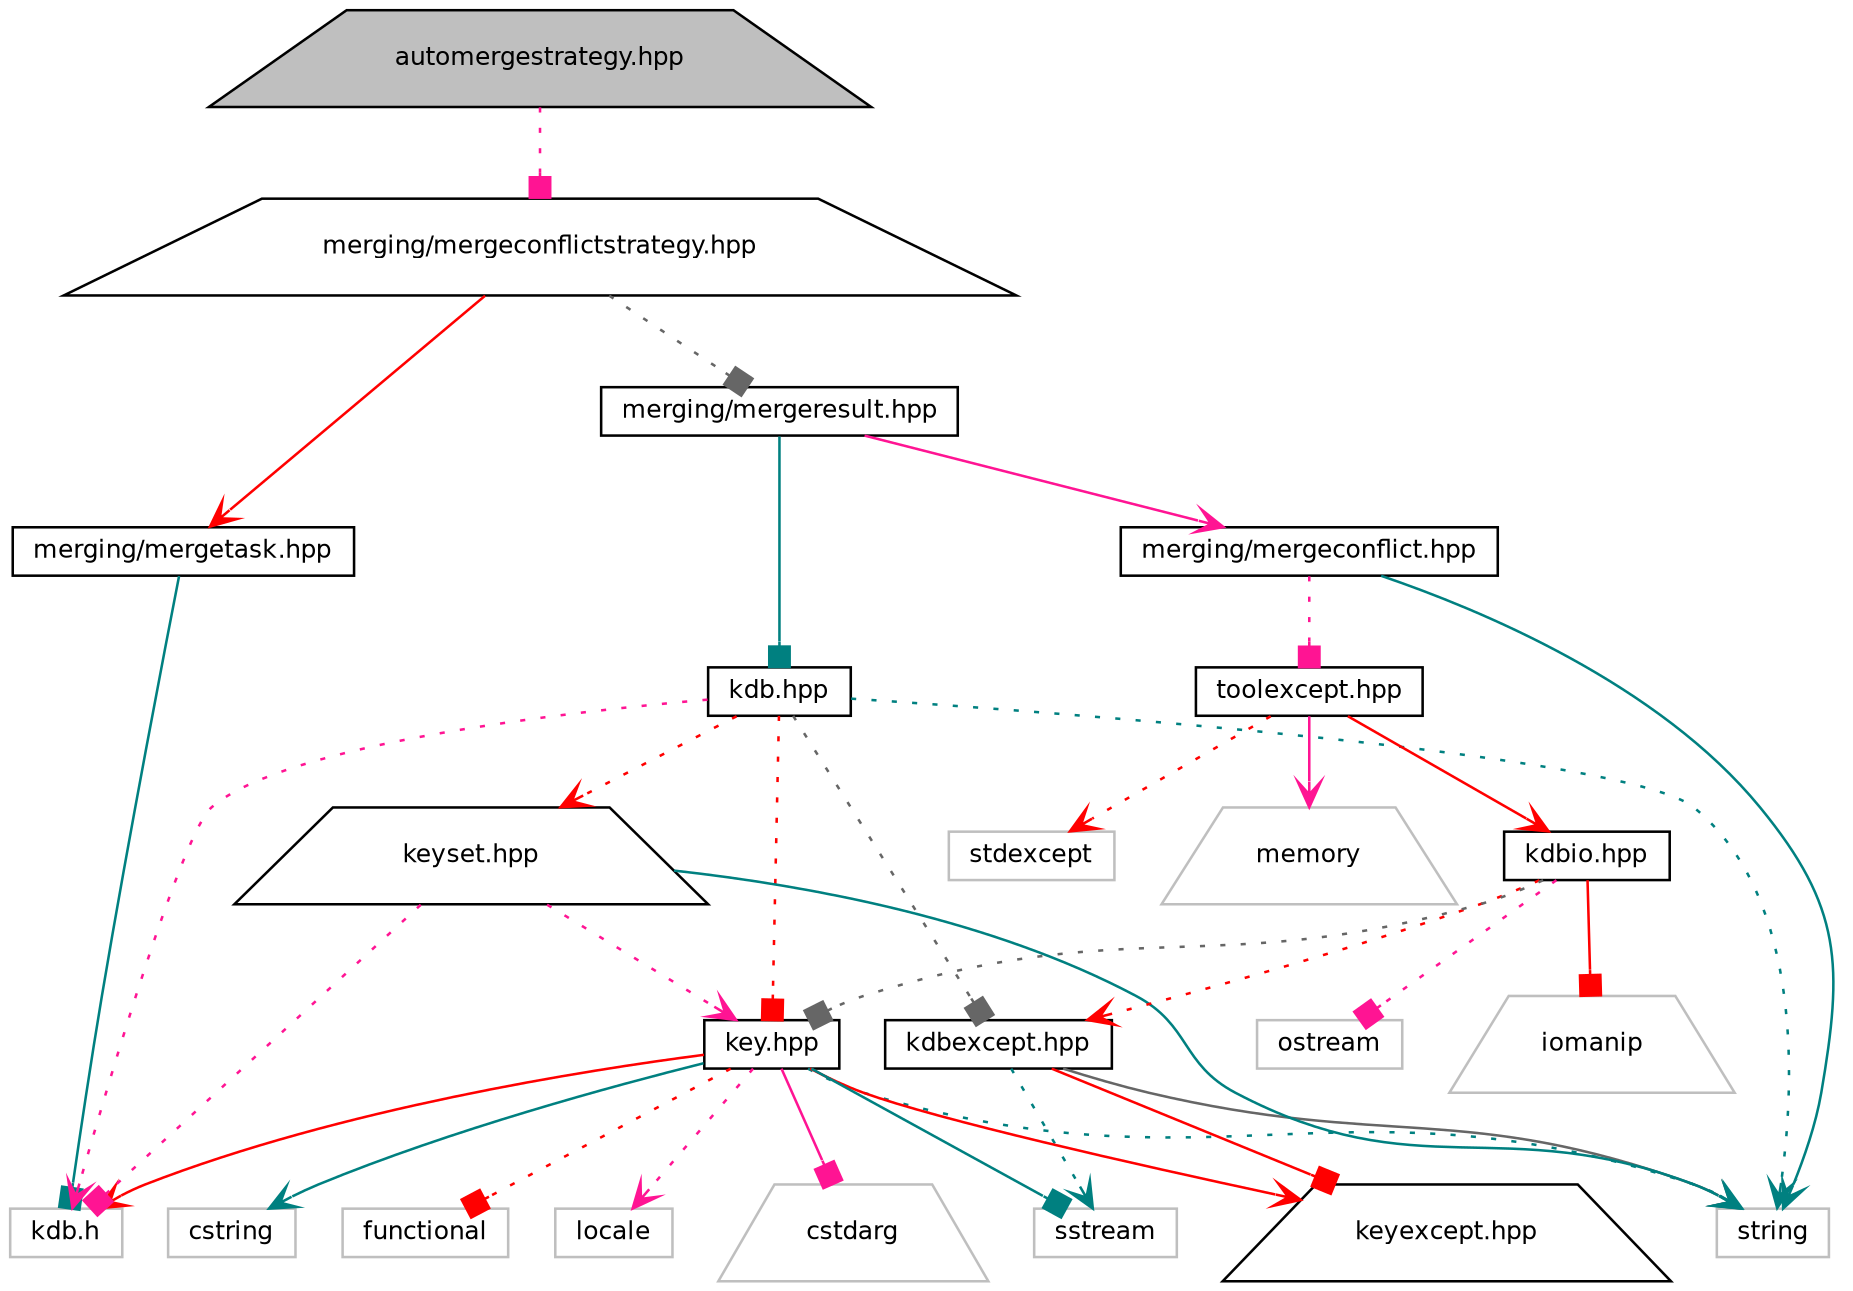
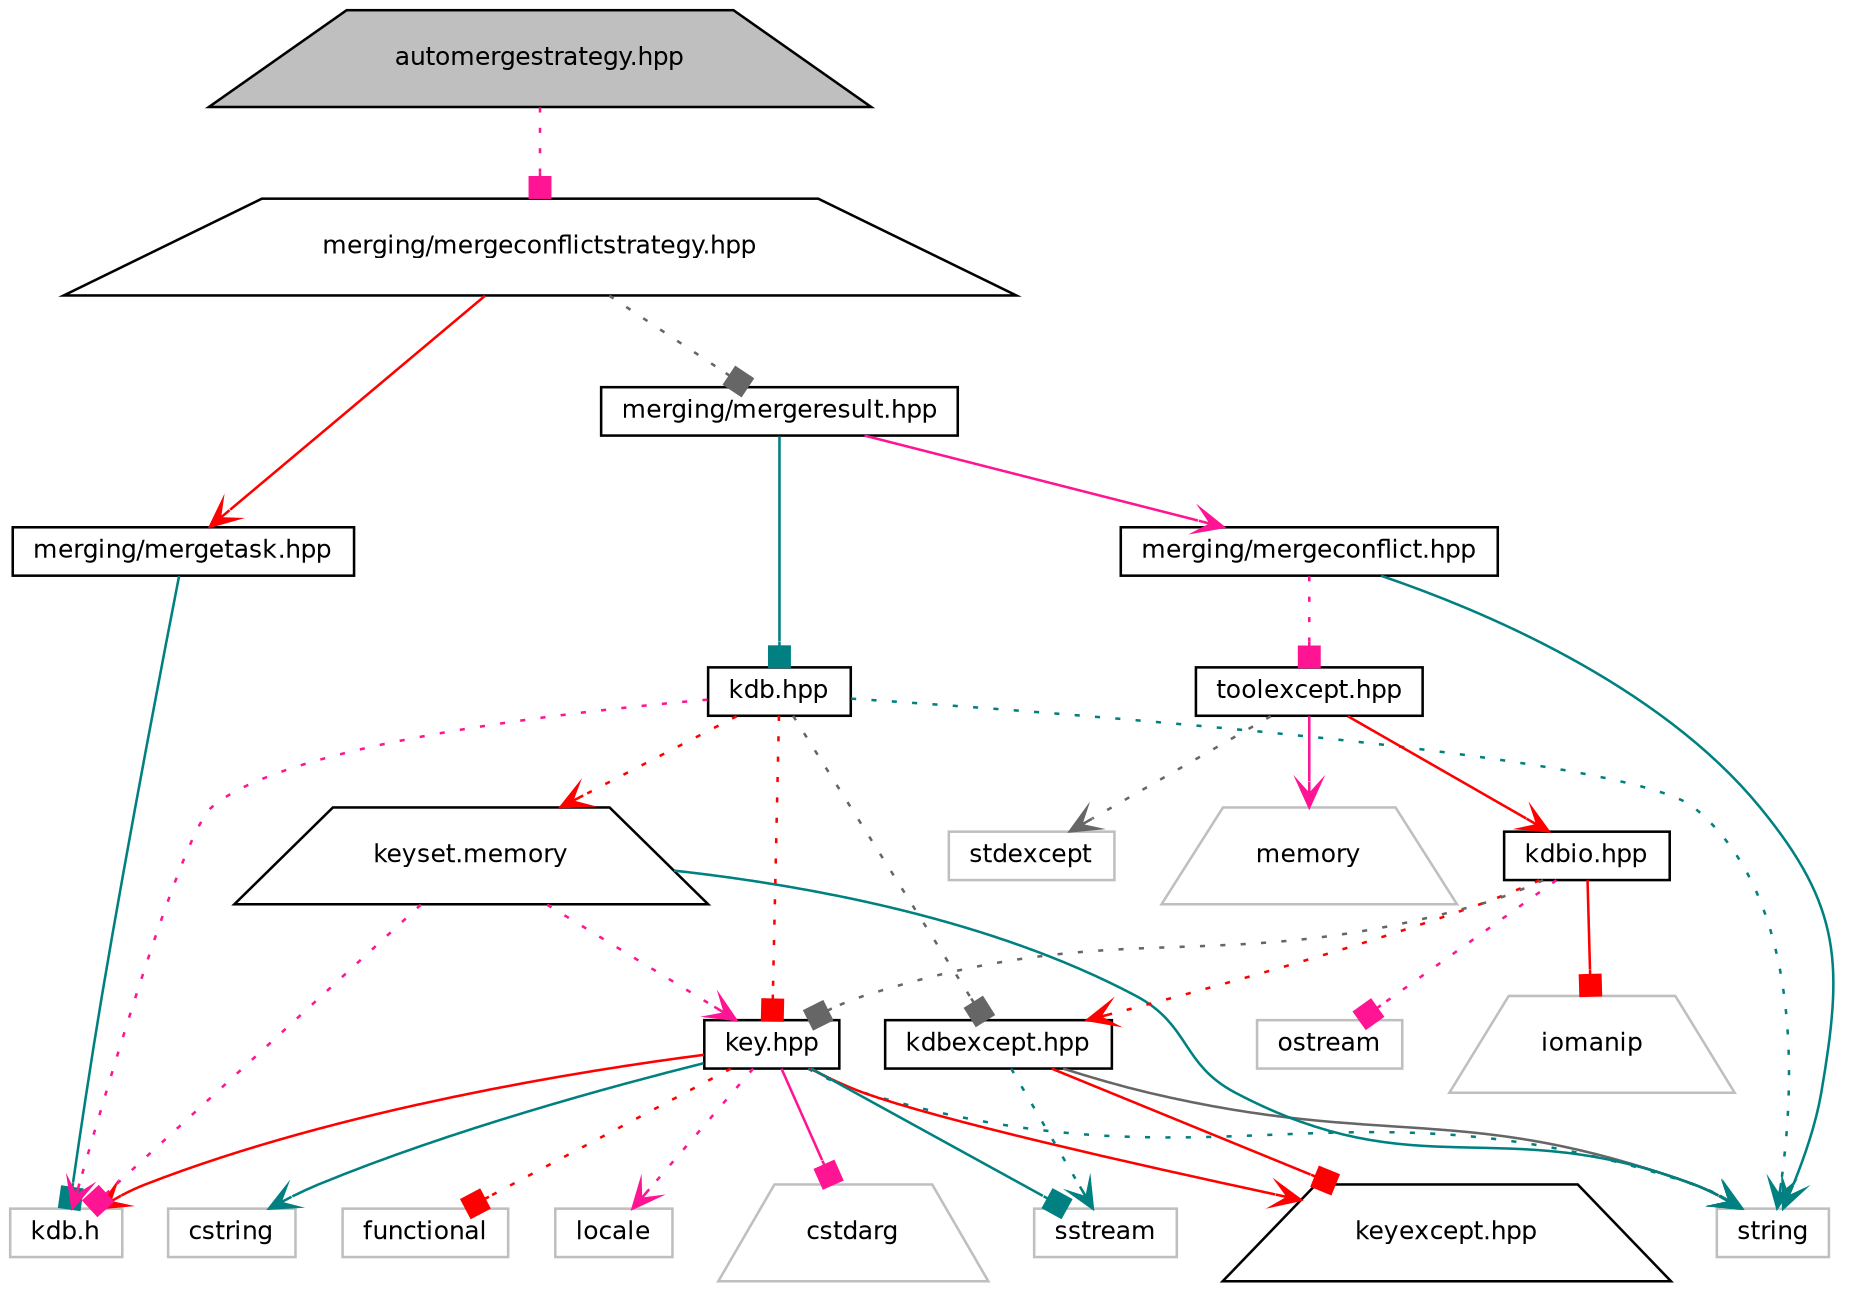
(1181, 767) -> (1181, 767)
(471, 856) -> (471, 856)
